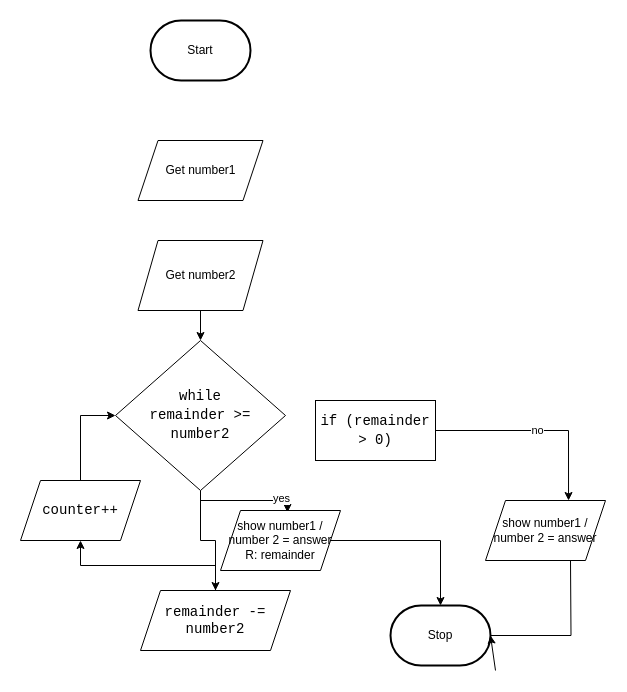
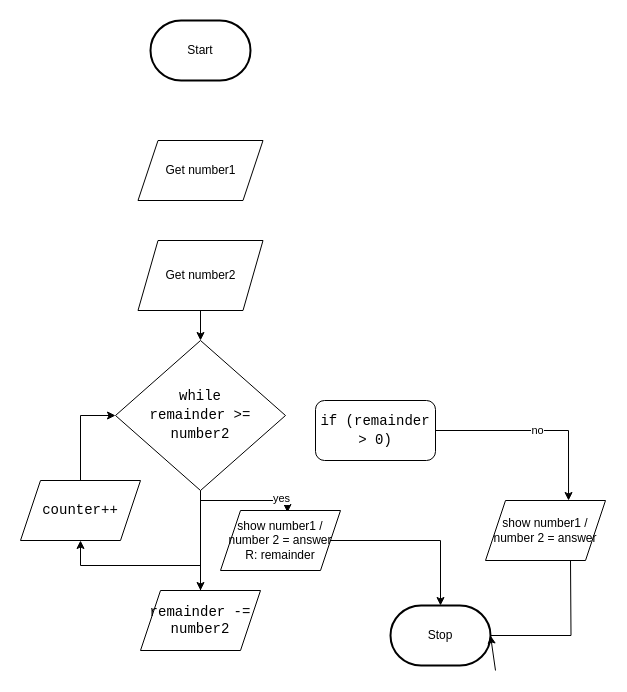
(376, 431) -> (376, 431)
(216, 621) -> (201, 621)
